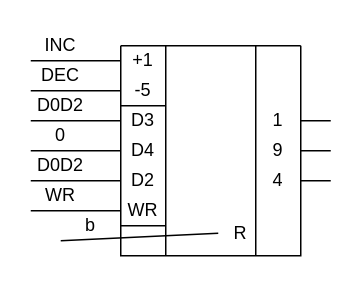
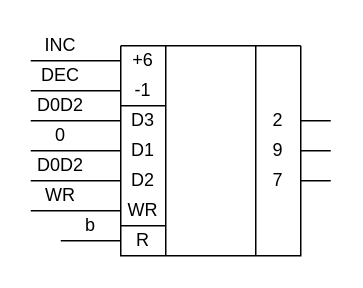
(143, 61) -> (143, 61)
(143, 91) -> (143, 91)
(278, 121) -> (278, 121)
(143, 151) -> (143, 151)
(278, 181) -> (278, 181)
(241, 233) -> (143, 241)
